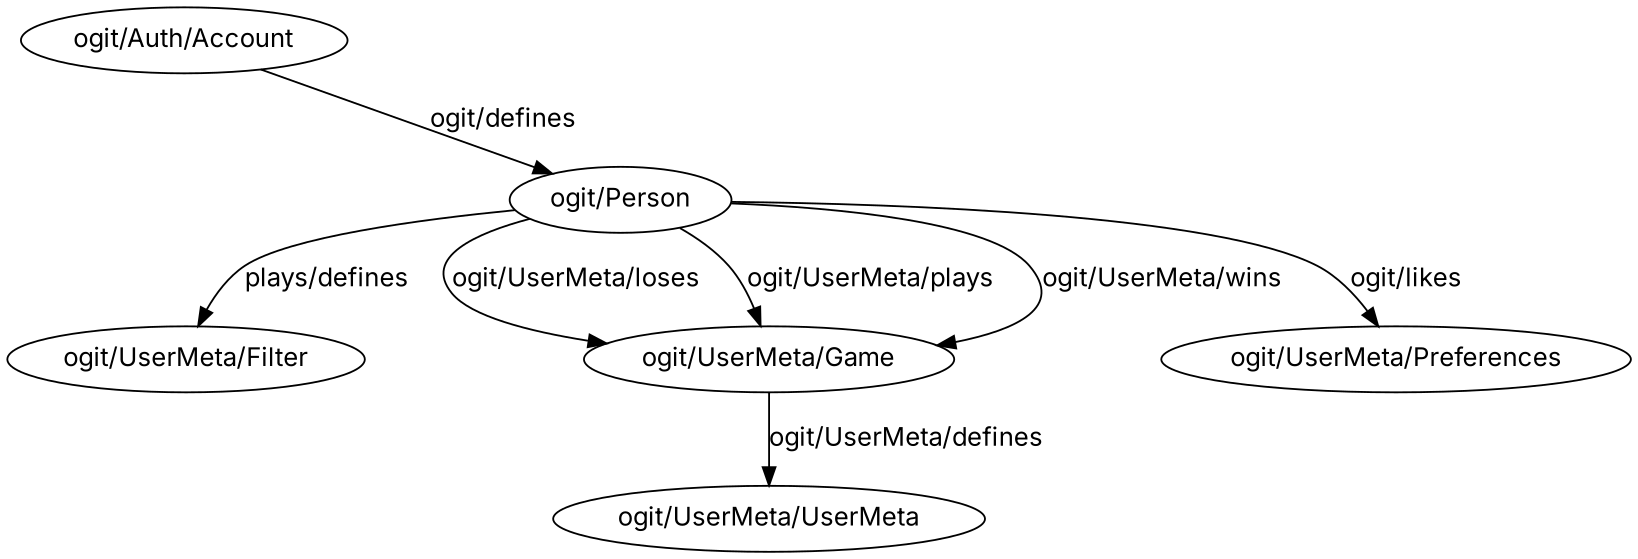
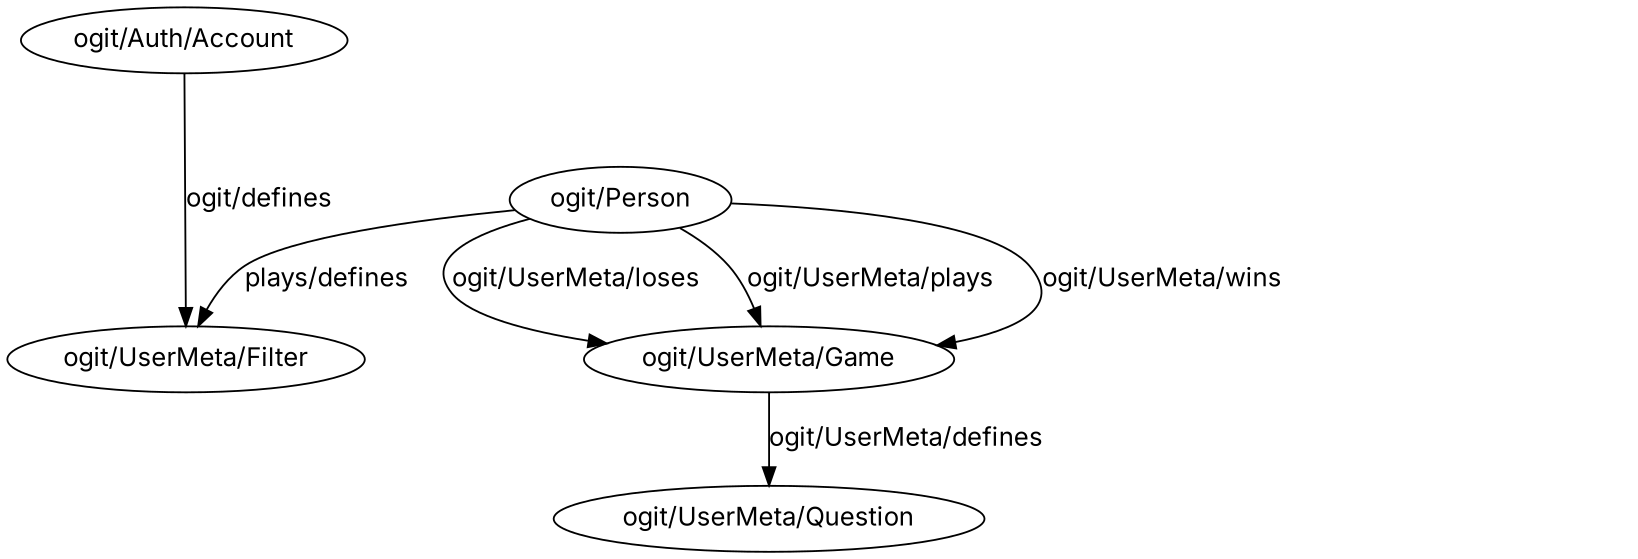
(398, 118) -> (185, 191)
(1396, 359) -> none
(769, 519) -> (769, 519)
